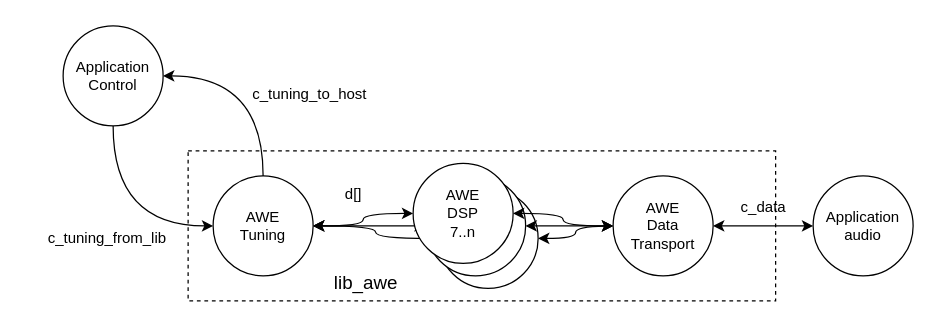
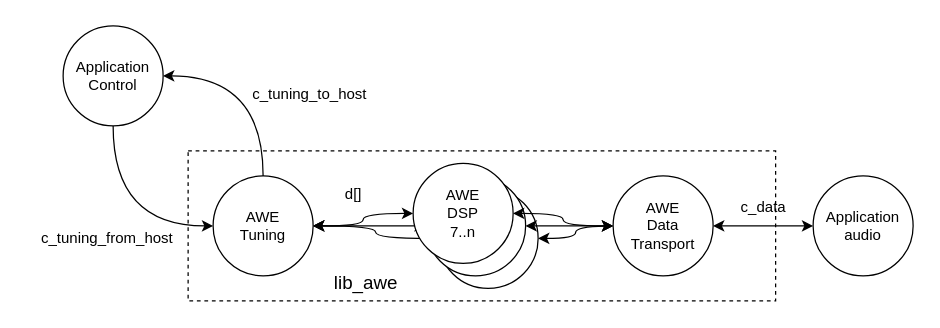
(108, 238) -> (108, 238)
